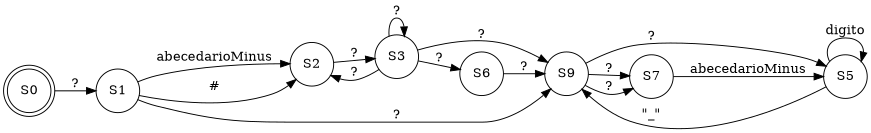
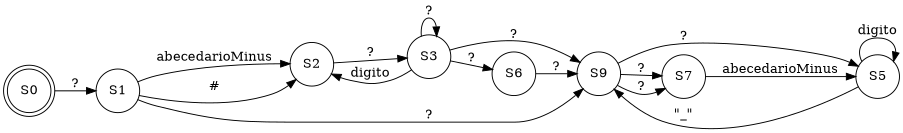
(354, 72) -> (370, 73)
